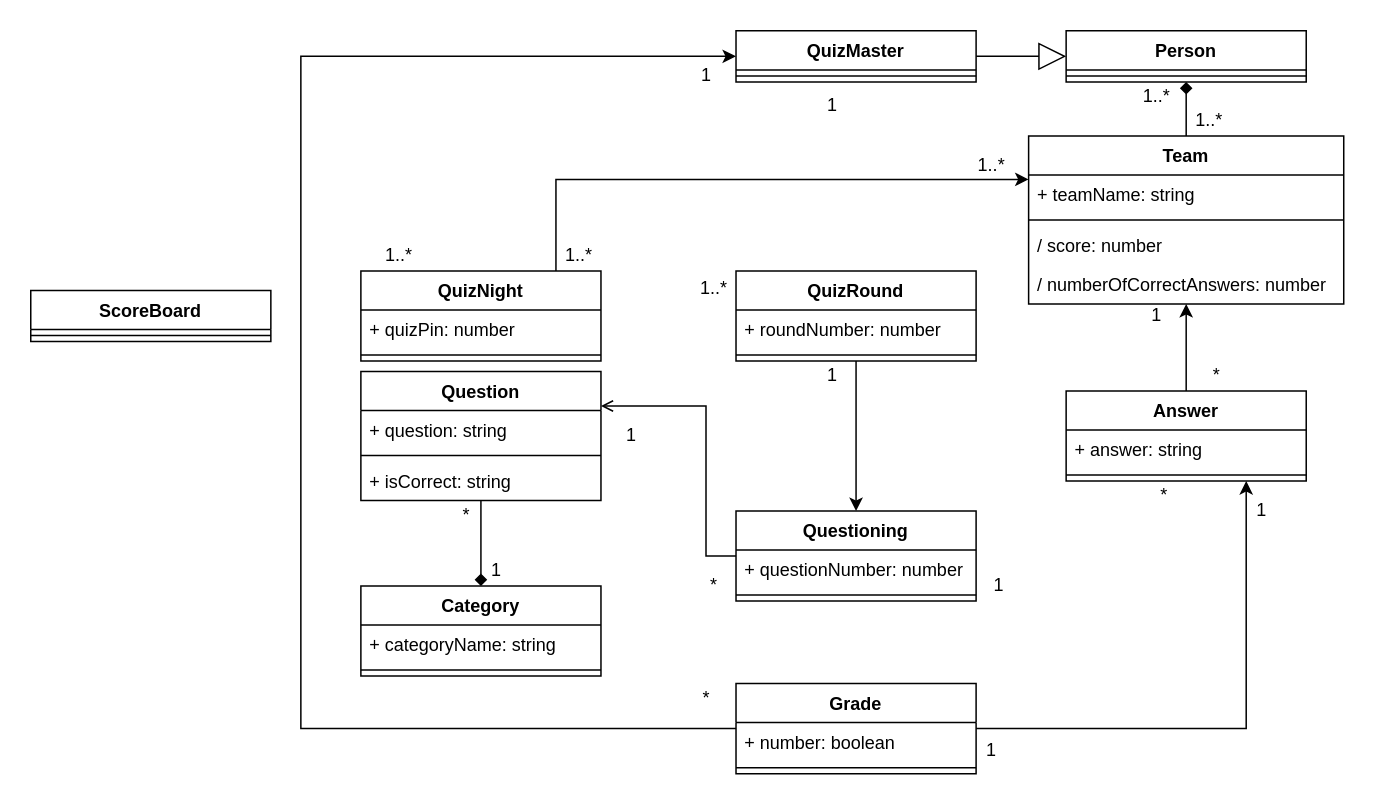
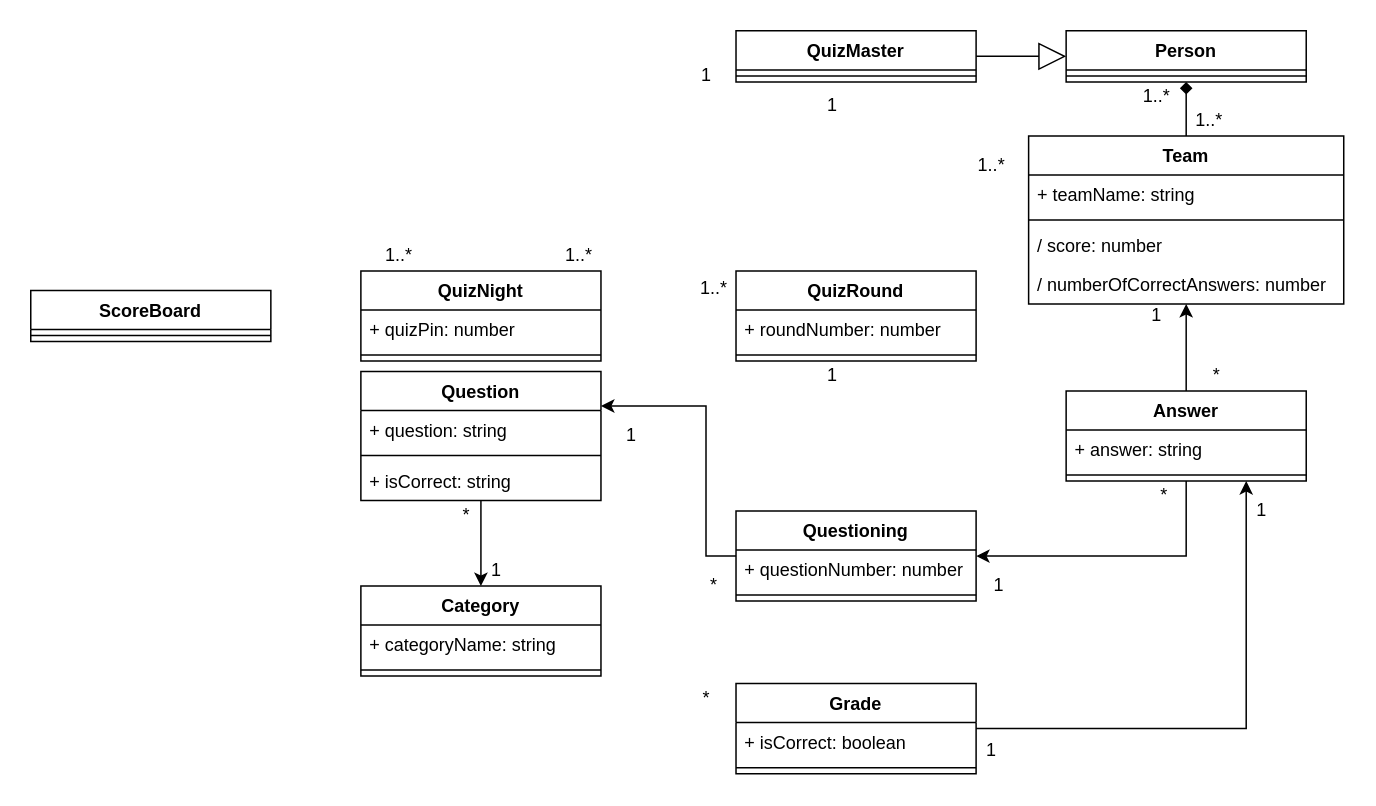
(741, 179) -> none
(301, 396) -> none
(610, 406) -> (612, 406)
(856, 432) -> none
none -> (1123, 556)
(481, 573) -> (481, 574)
(820, 743) -> (833, 743)
